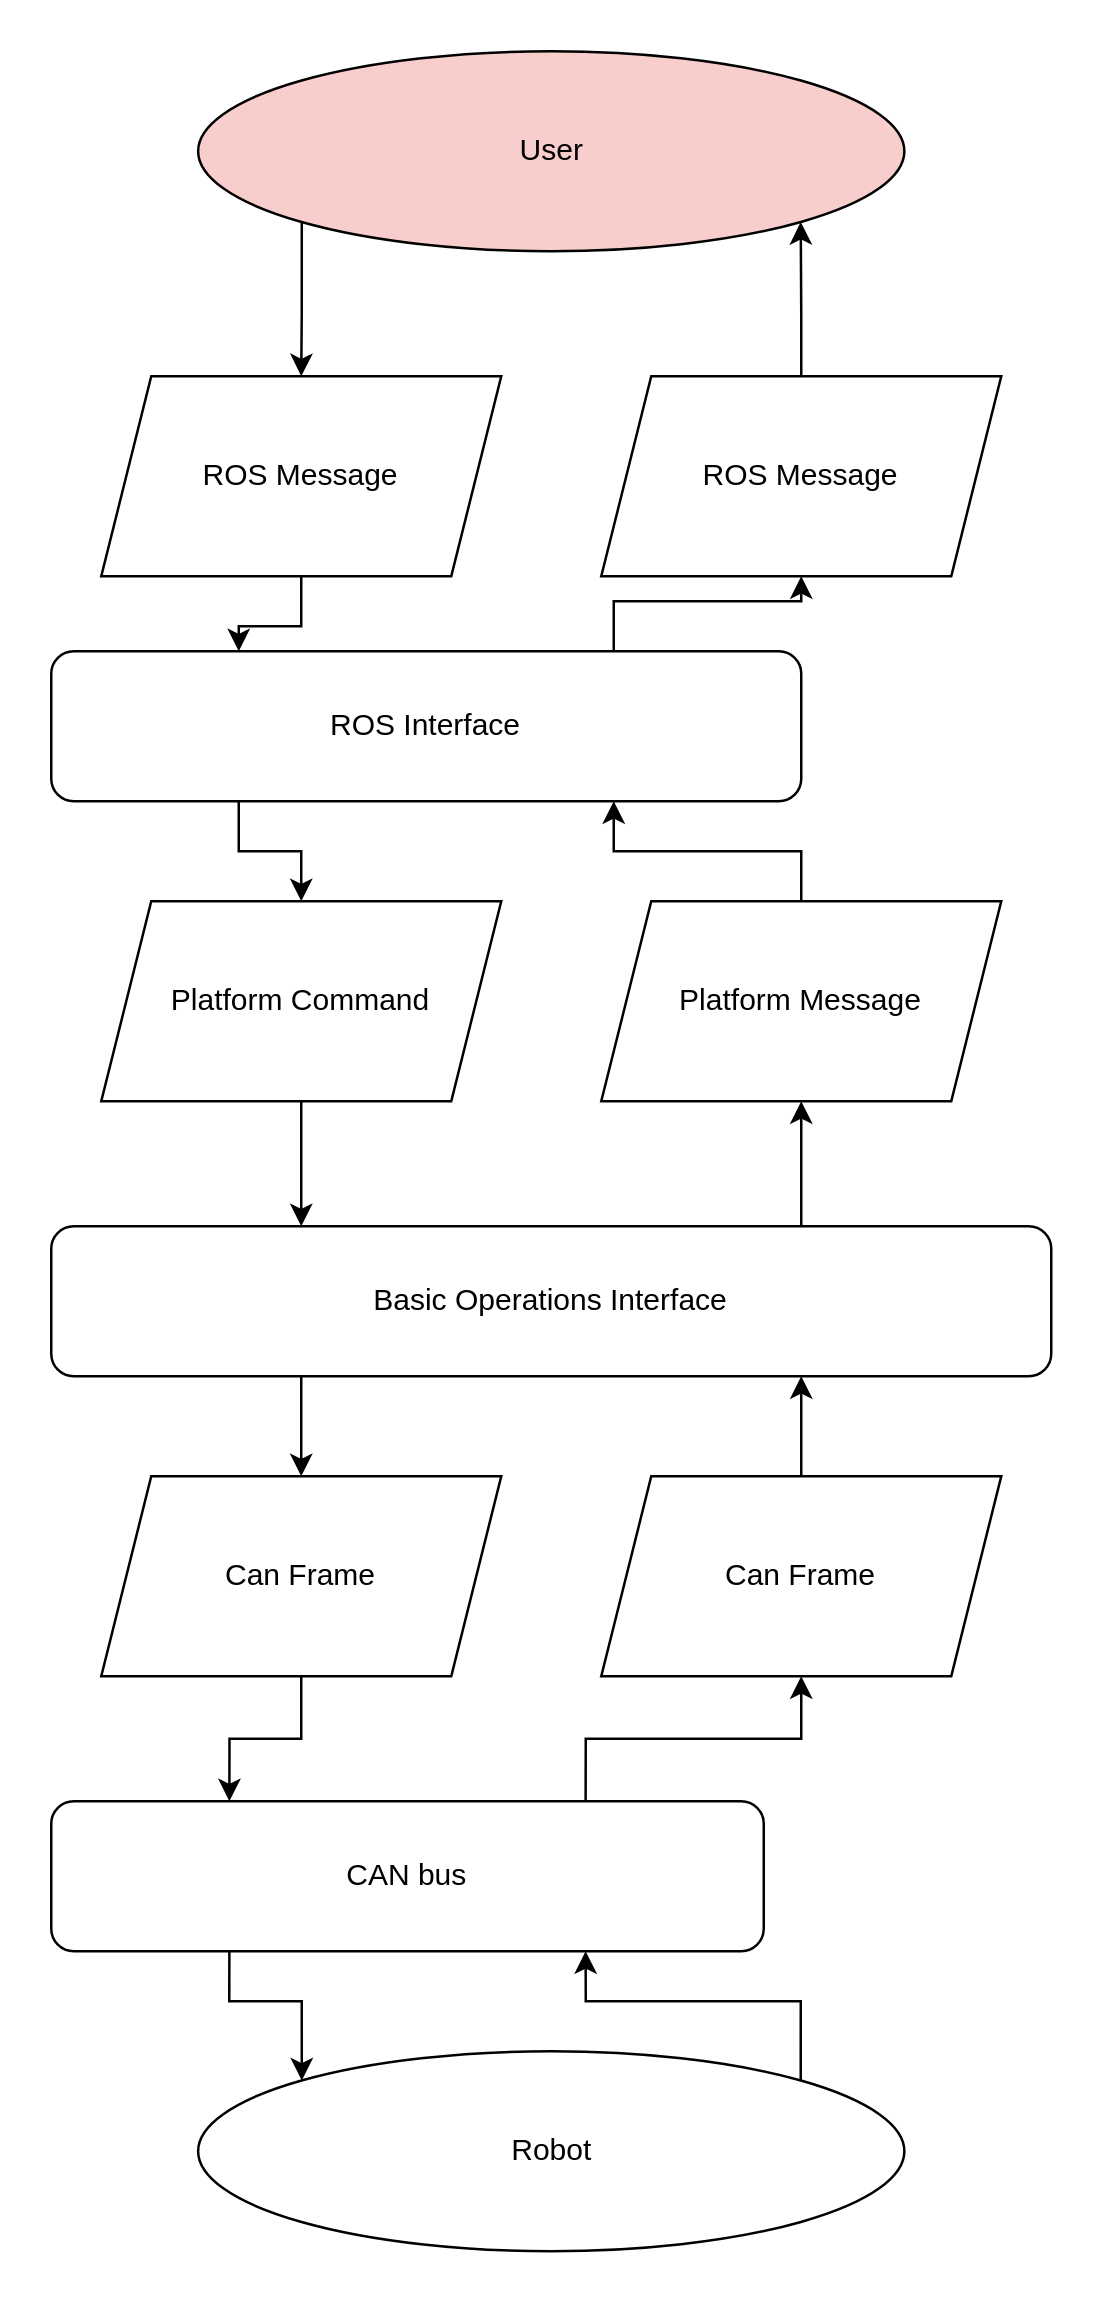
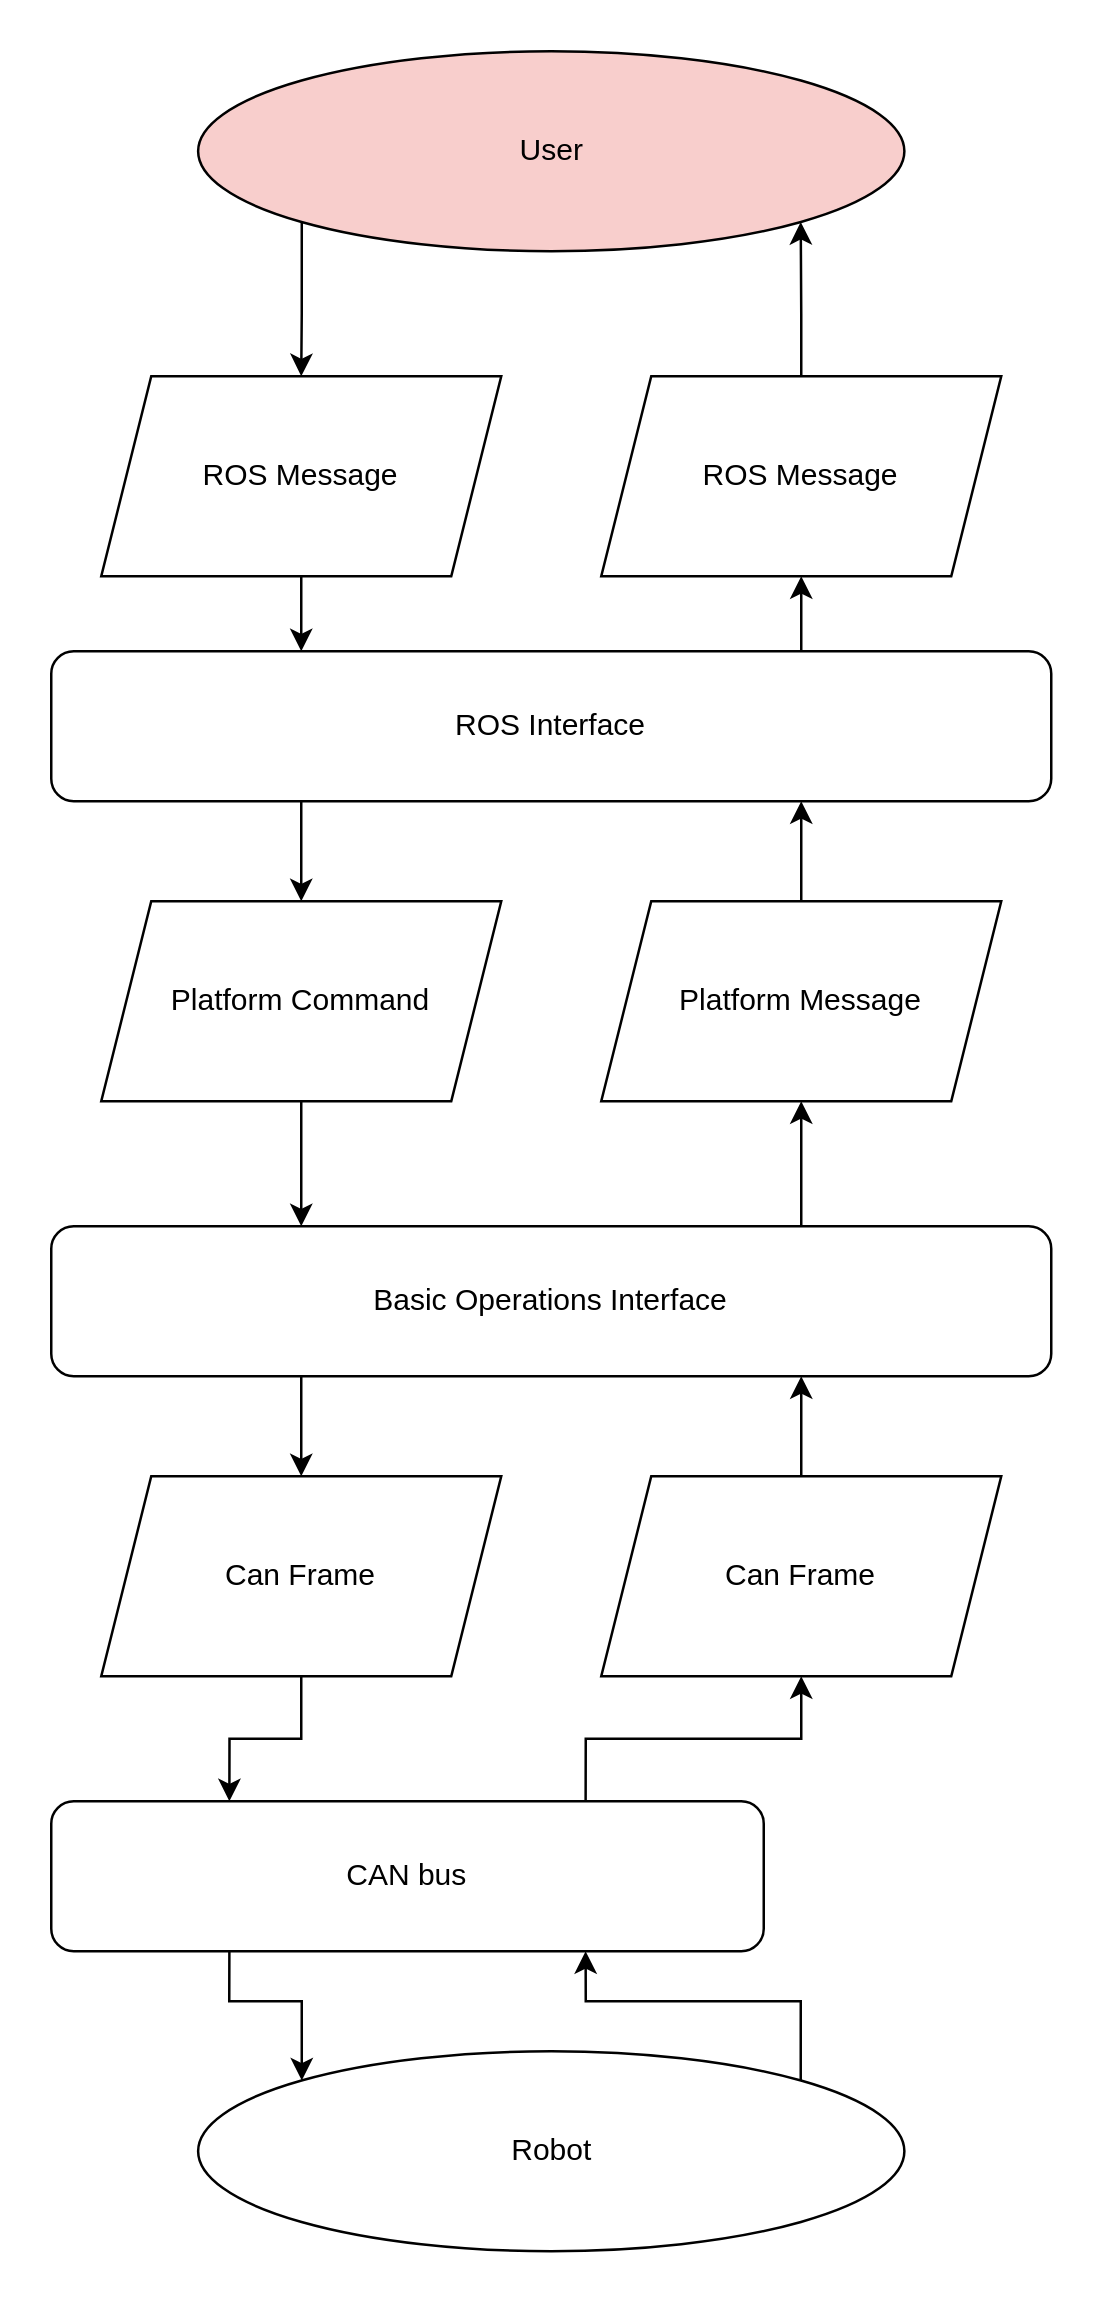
(426, 726) -> (551, 726)
